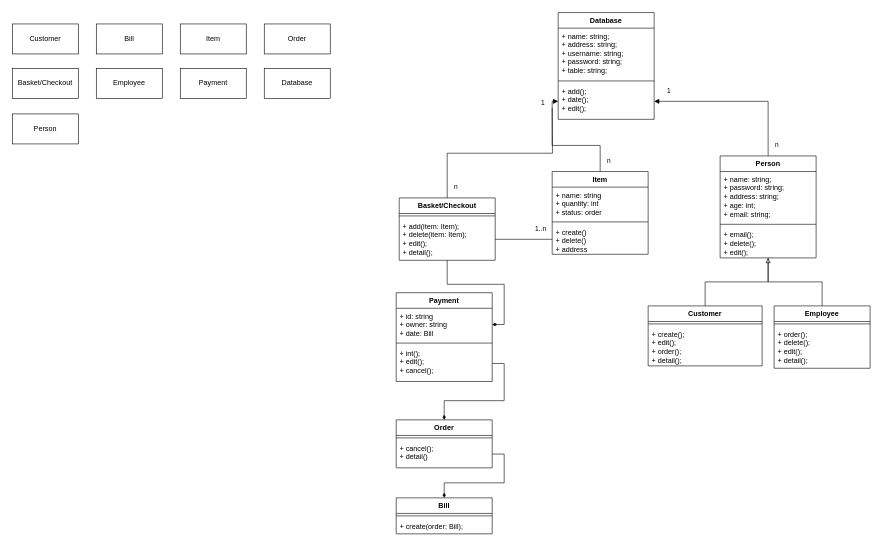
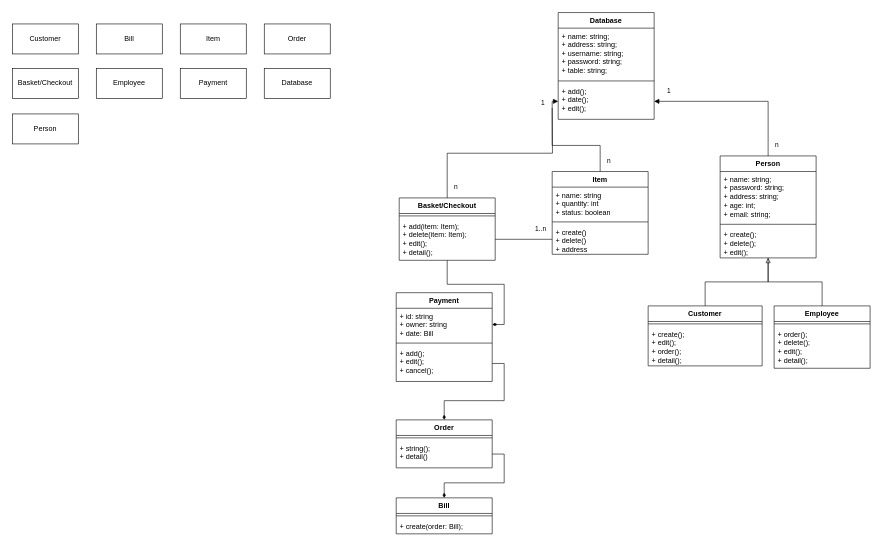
(583, 204) -> (586, 204)
(743, 244) -> (744, 244)
(419, 362) -> (419, 362)
(419, 453) -> (419, 453)
